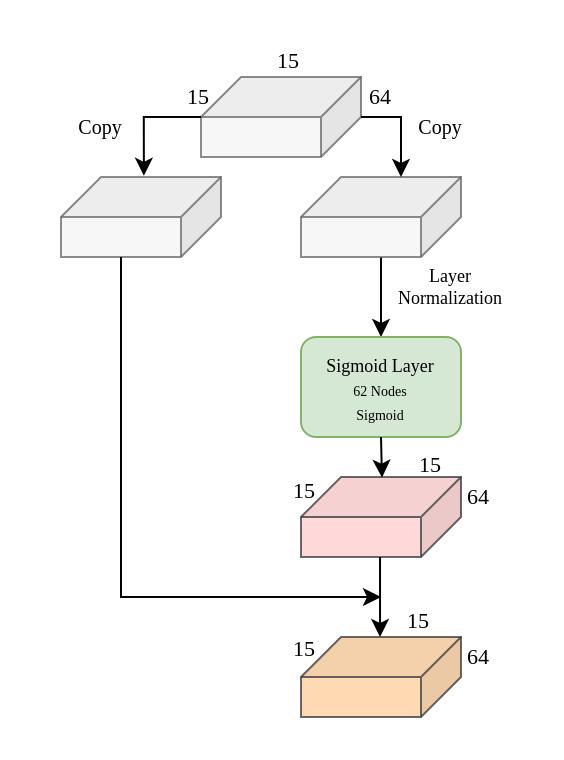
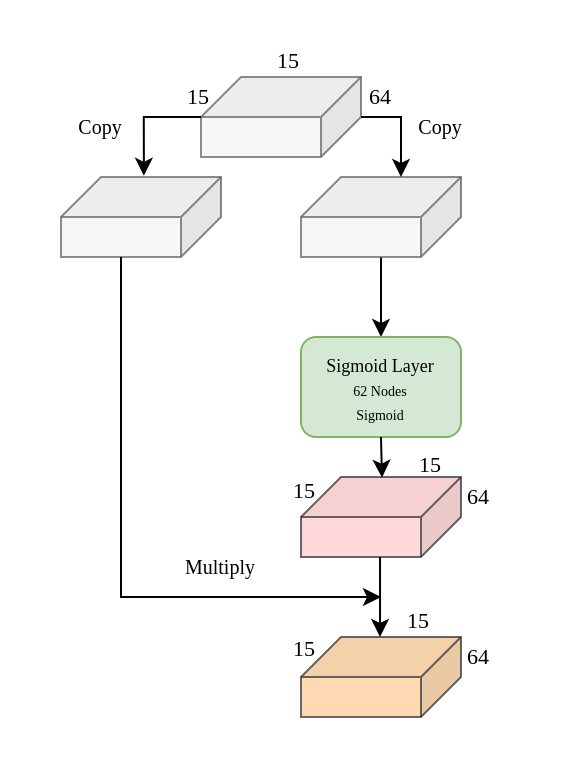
(451, 287) -> none
none -> (221, 567)
